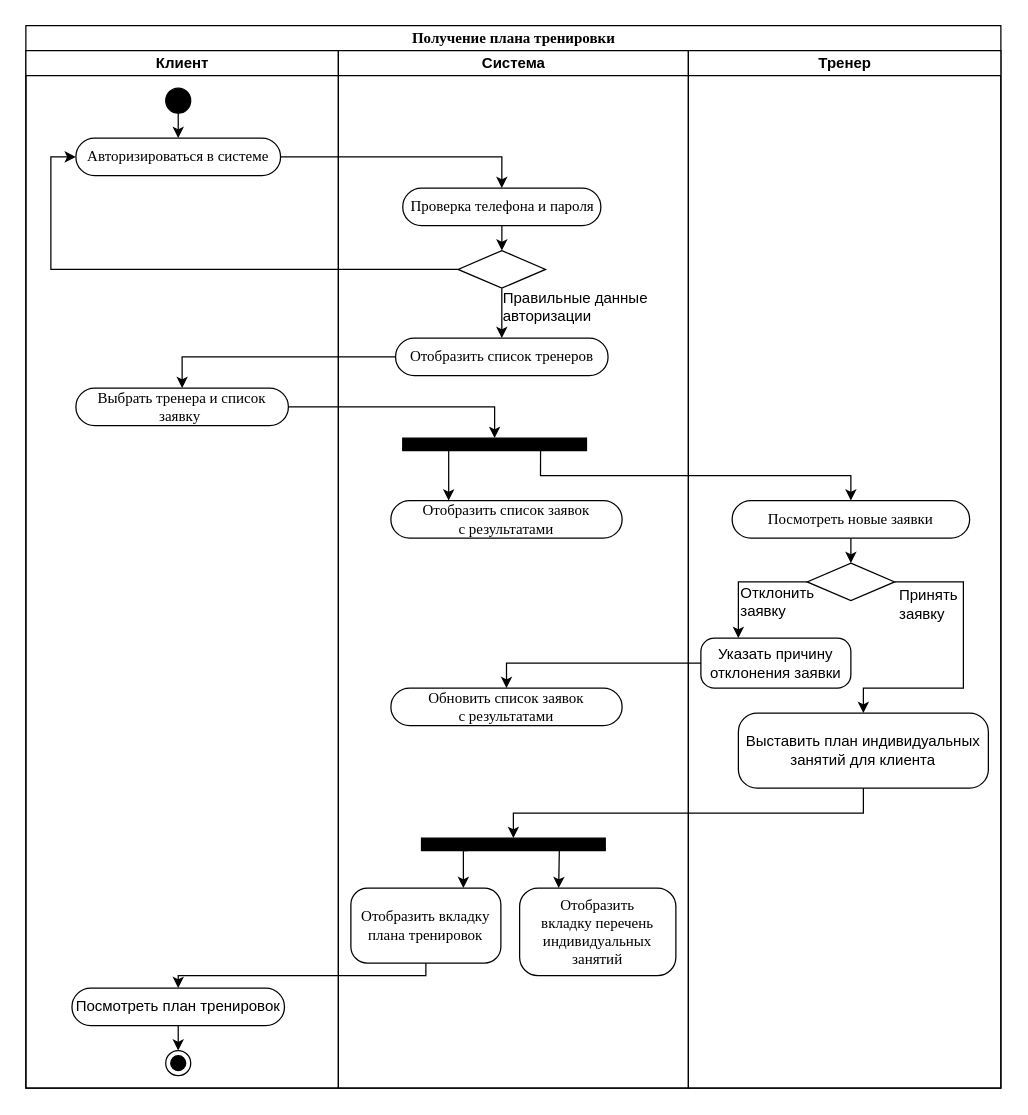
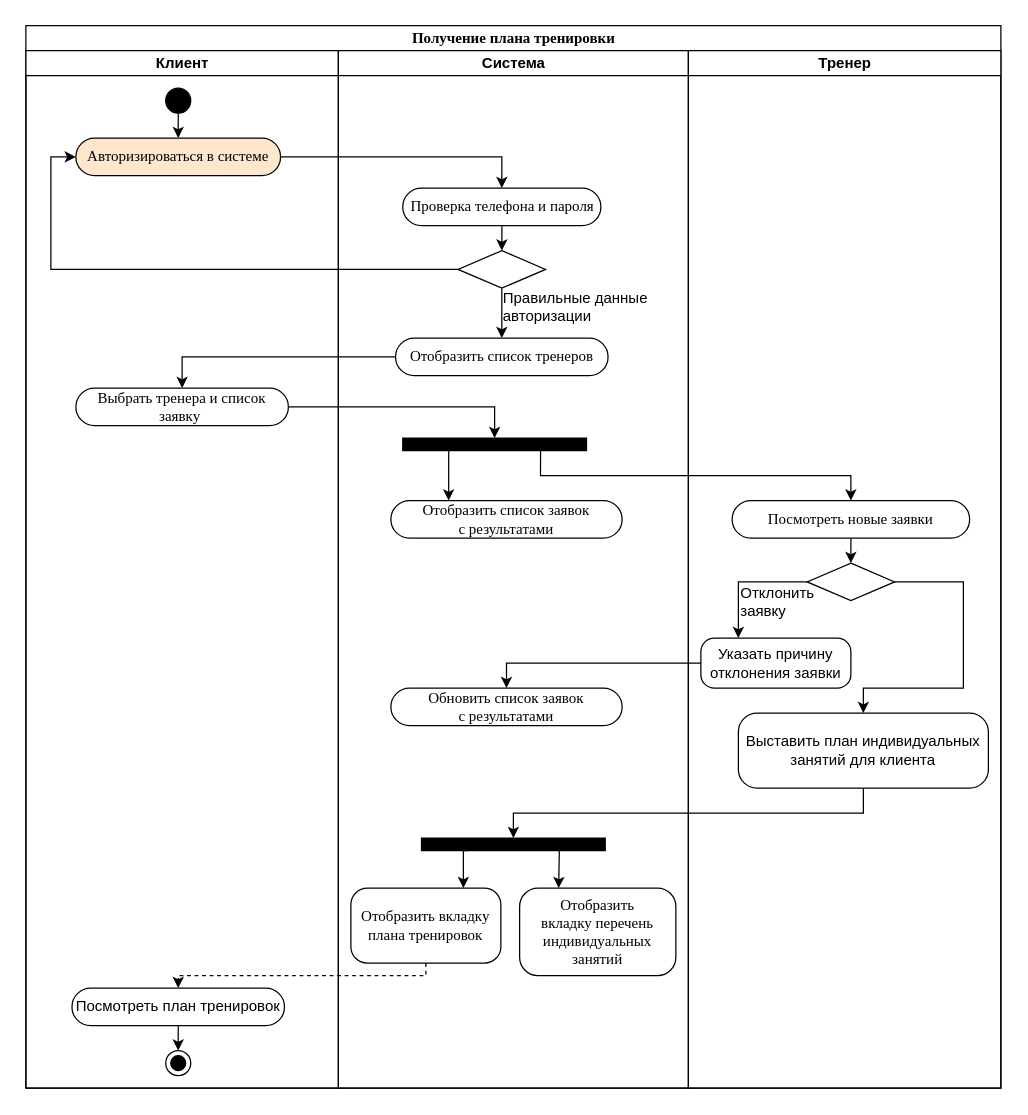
(178, 157) -> (178, 157)
(934, 604) -> none
(305, 976) -> (305, 976)
